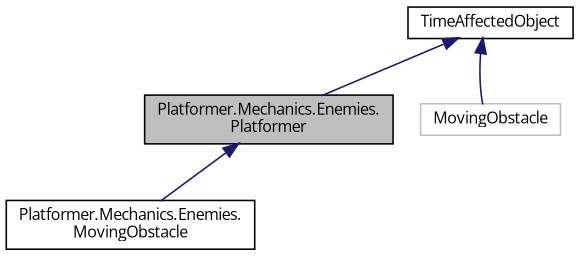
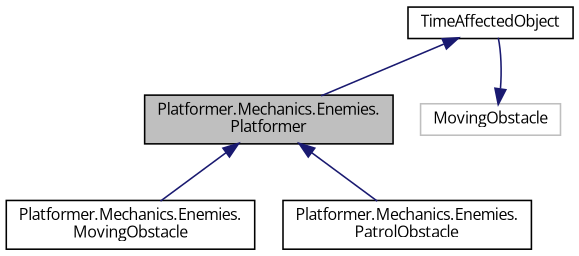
(480, 79) -> (501, 63)
none -> (407, 225)
